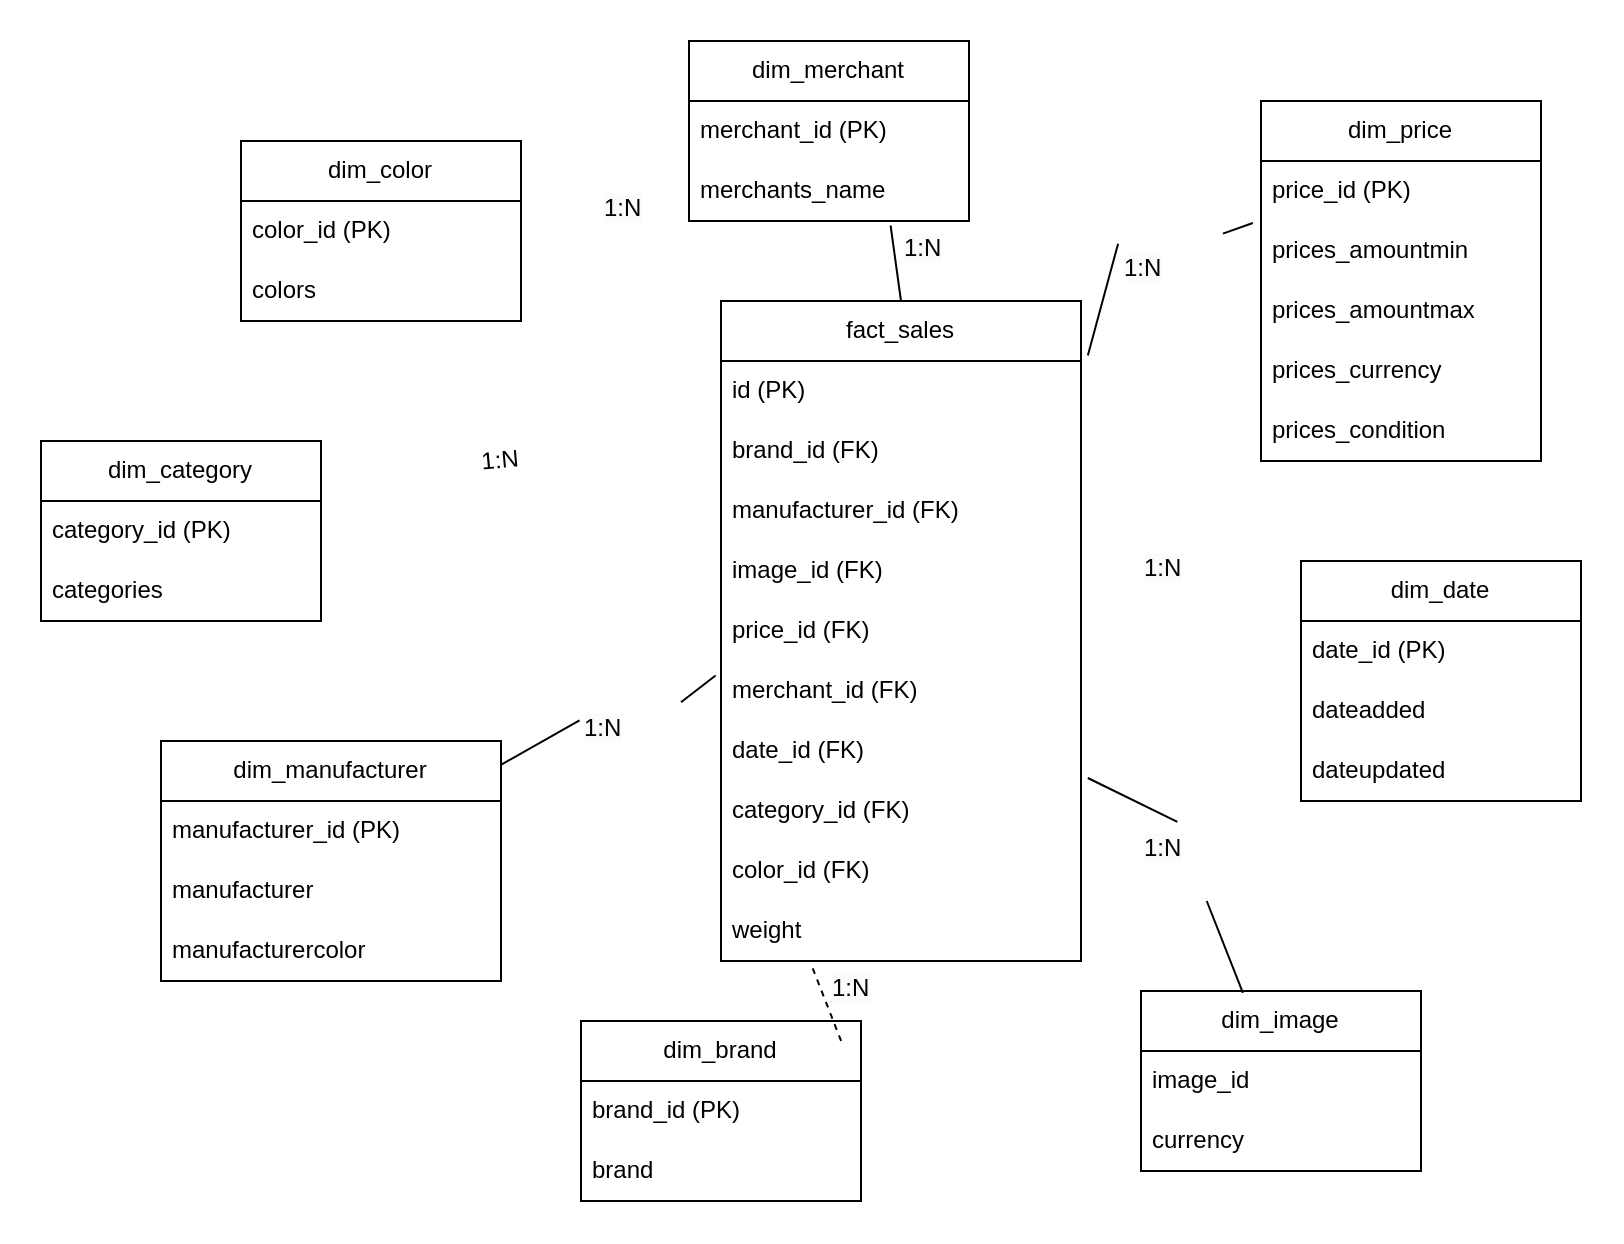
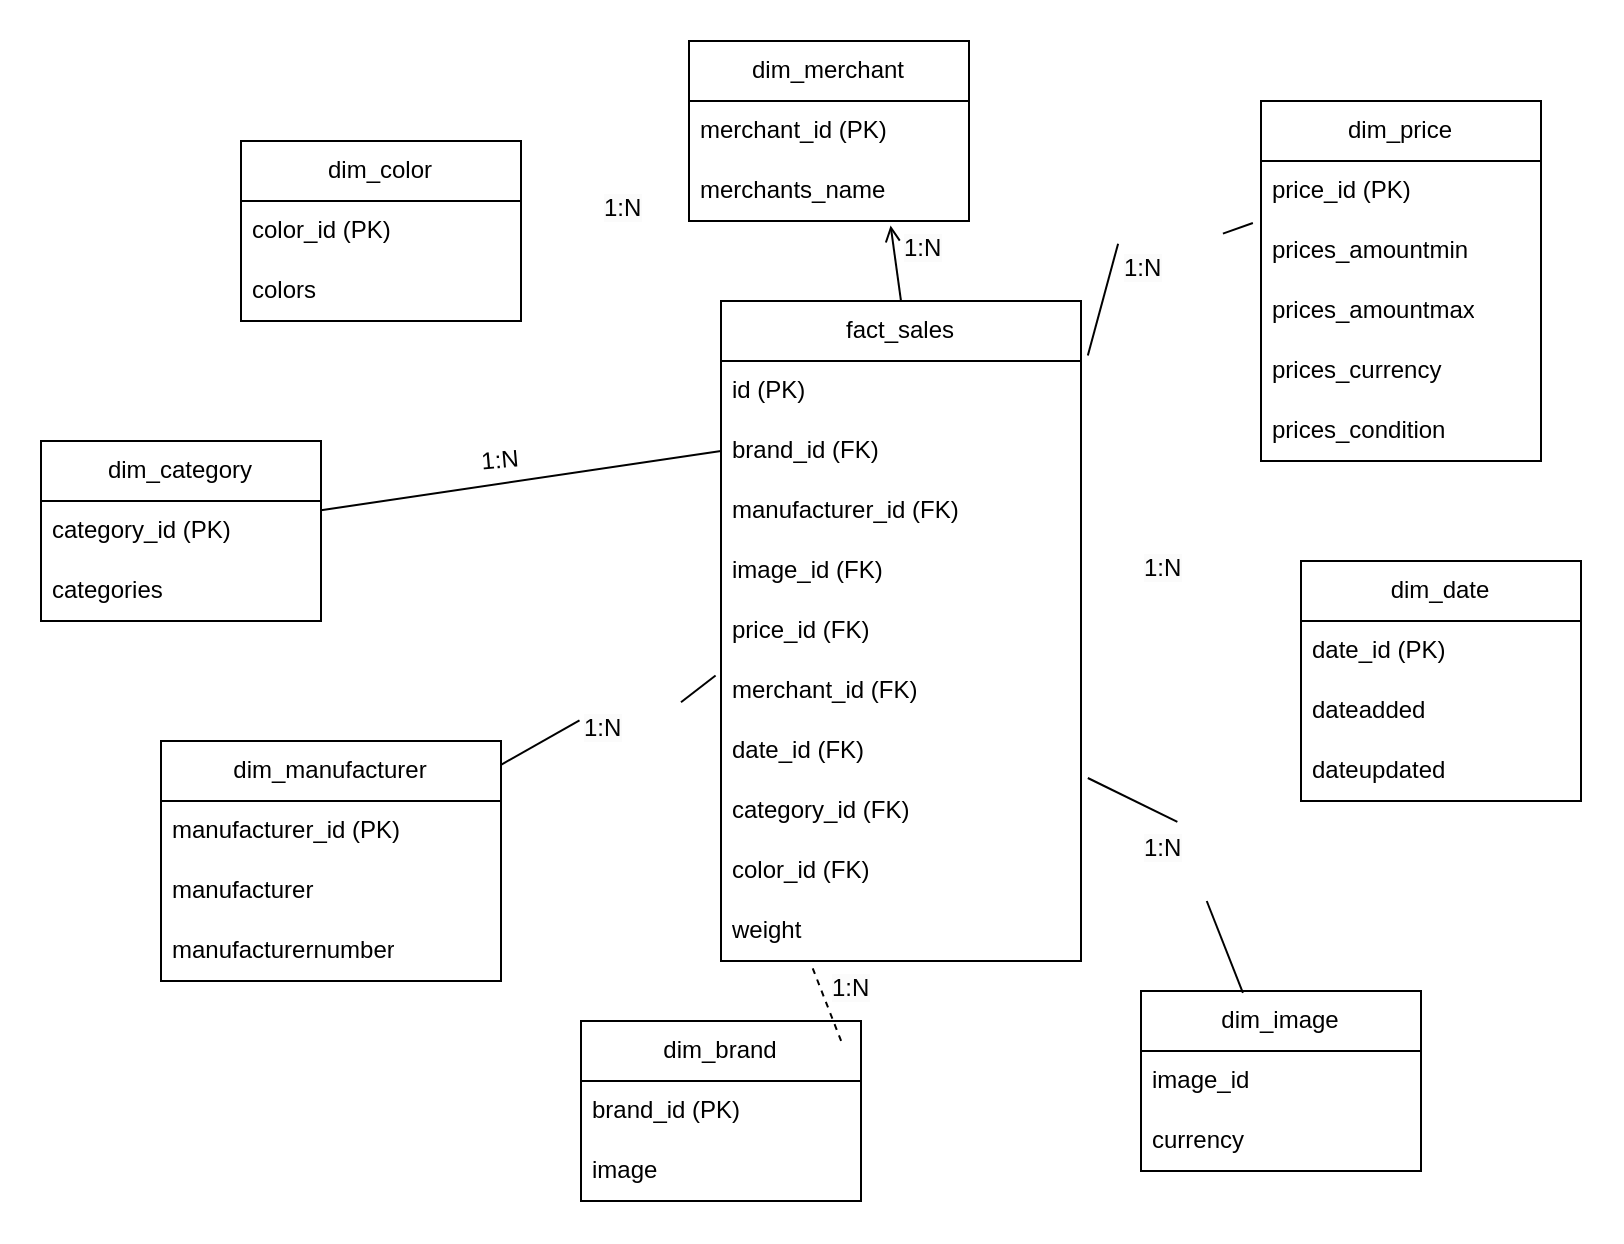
(891, 231) -> (892, 233)
none -> (521, 481)
(284, 951) -> (294, 951)
(627, 1171) -> (623, 1171)
